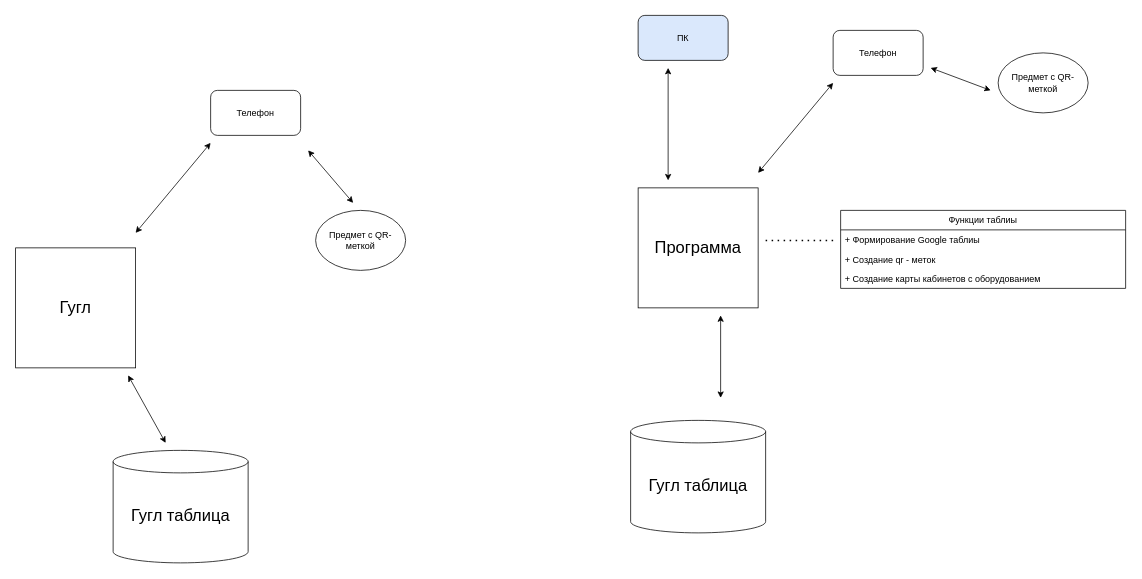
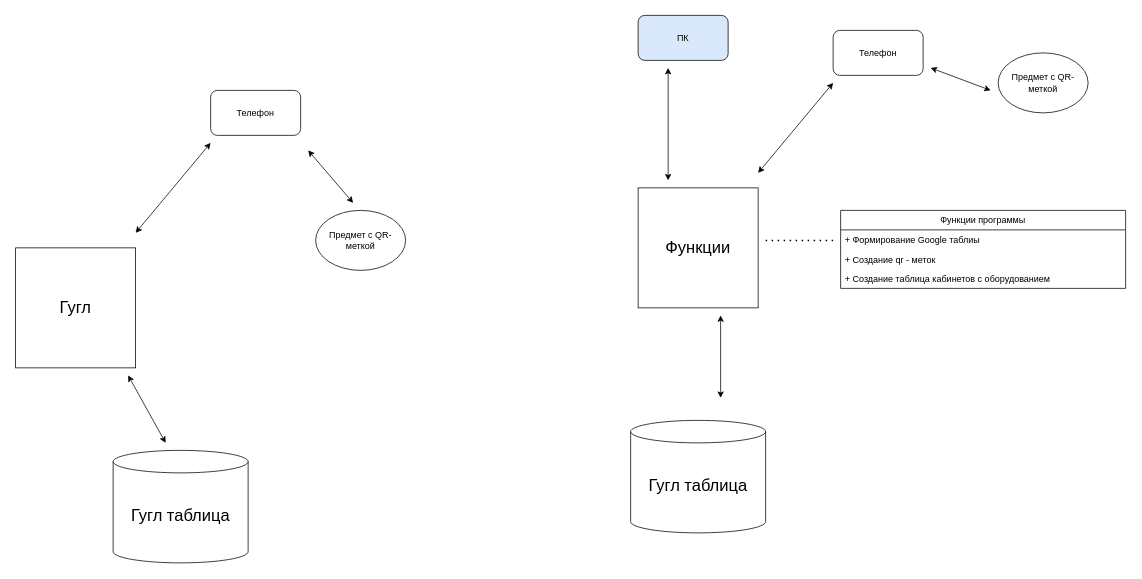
(983, 220) -> (983, 220)
(698, 248) -> (698, 248)
(945, 280) -> (950, 280)
